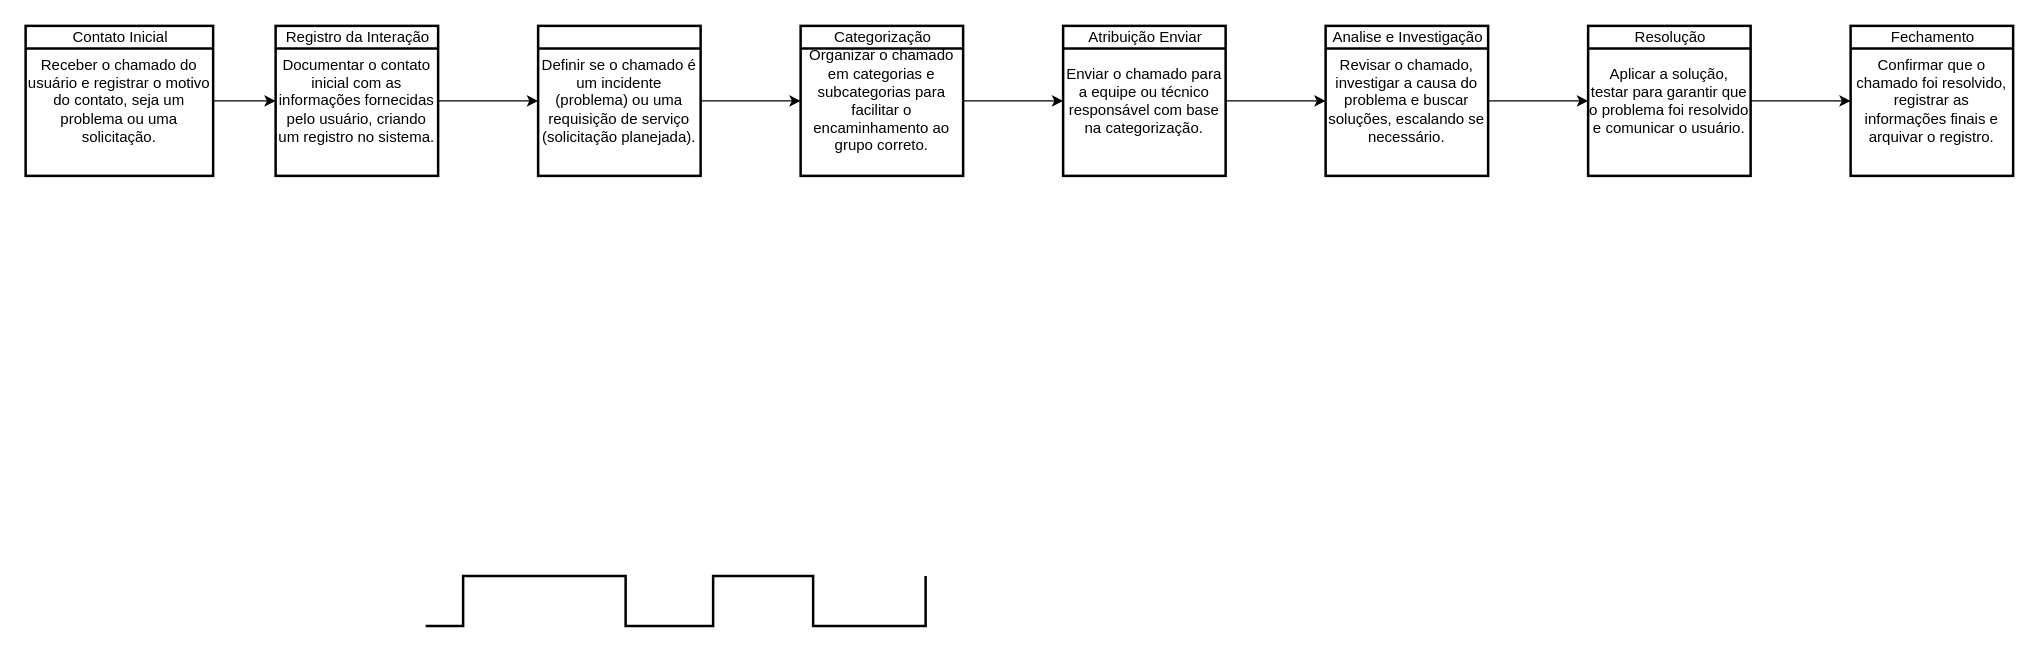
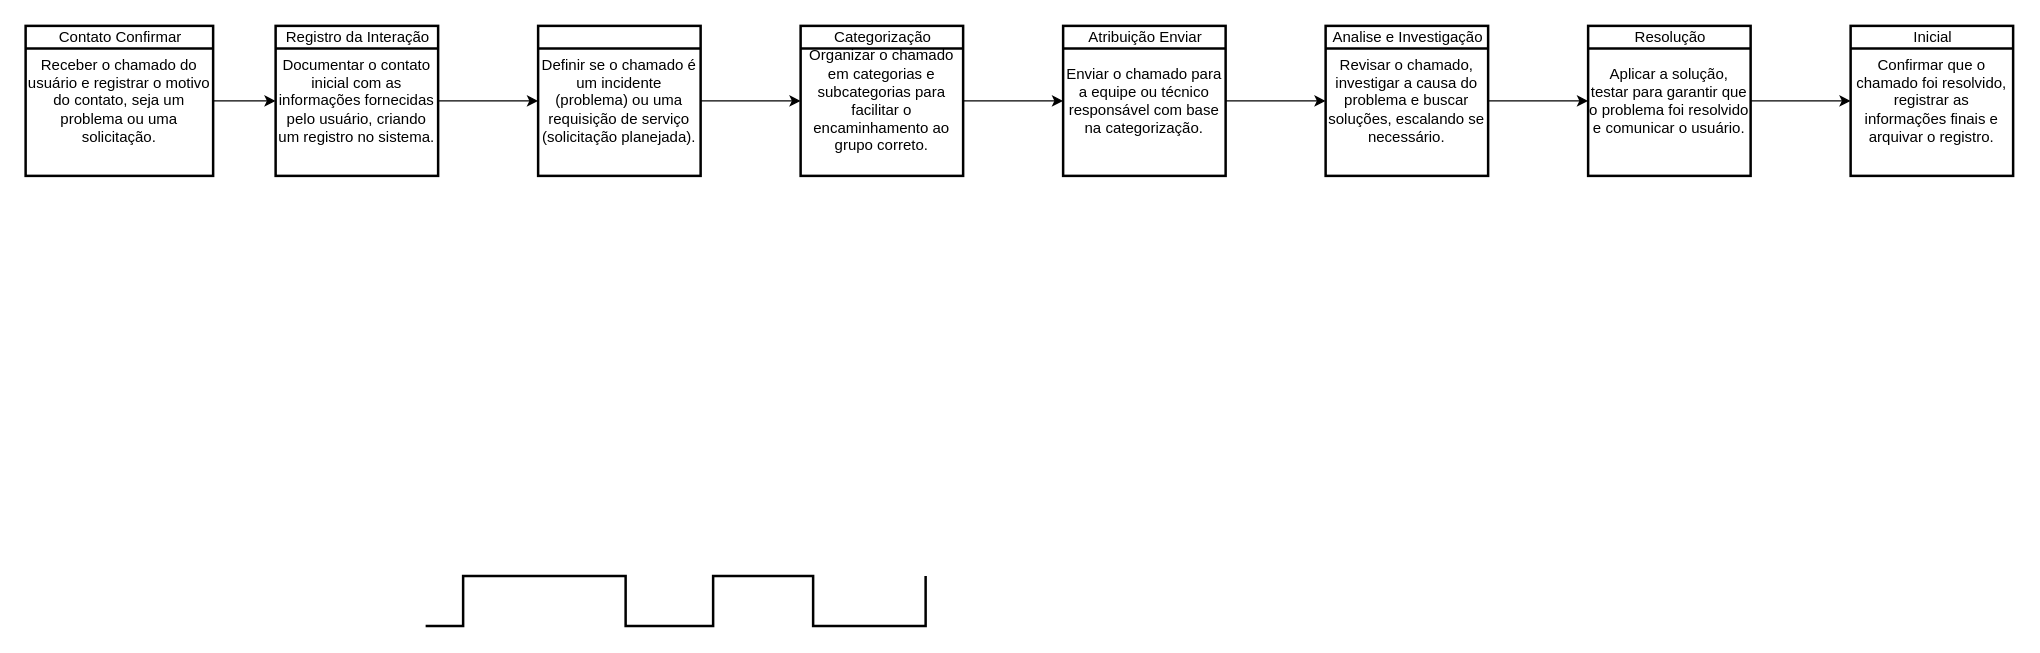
(121, 37) -> (121, 37)
(1933, 37) -> (1933, 37)
